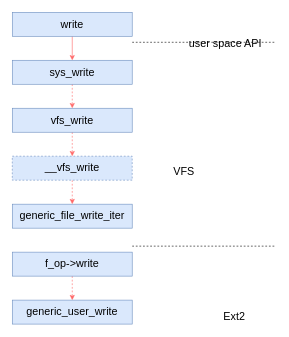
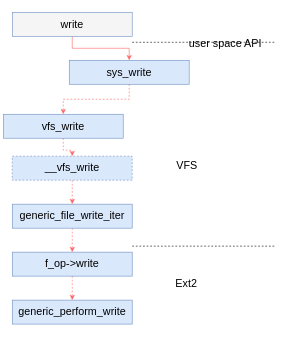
(72, 24) -> (72, 24)
(72, 72) -> (129, 72)
(72, 120) -> (63, 126)
(184, 172) -> (187, 166)
none -> (72, 246)
(72, 312) -> (72, 312)
(234, 317) -> (186, 284)
